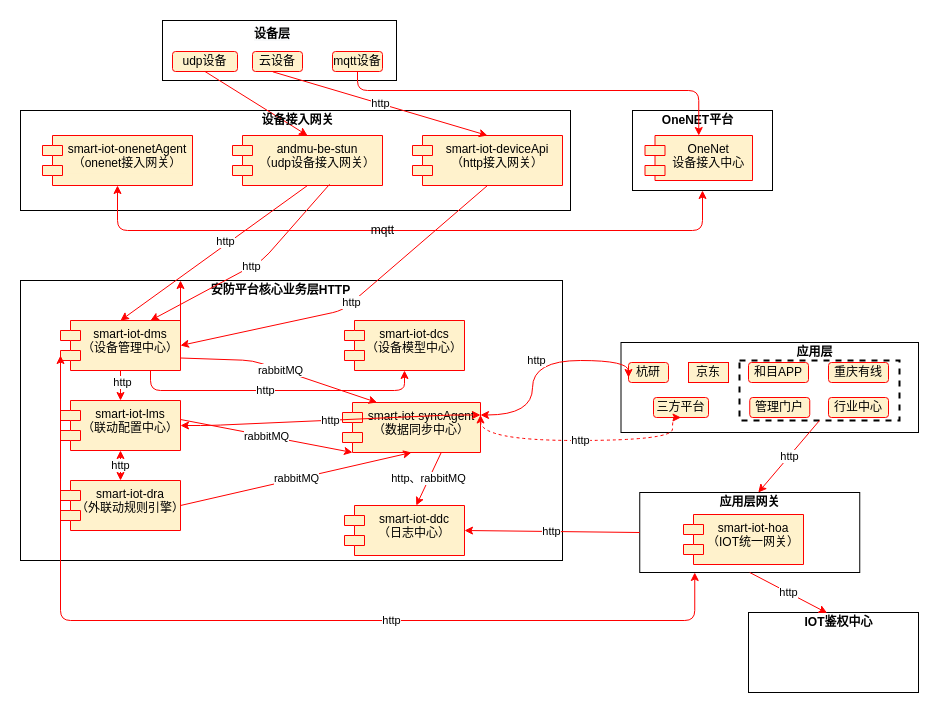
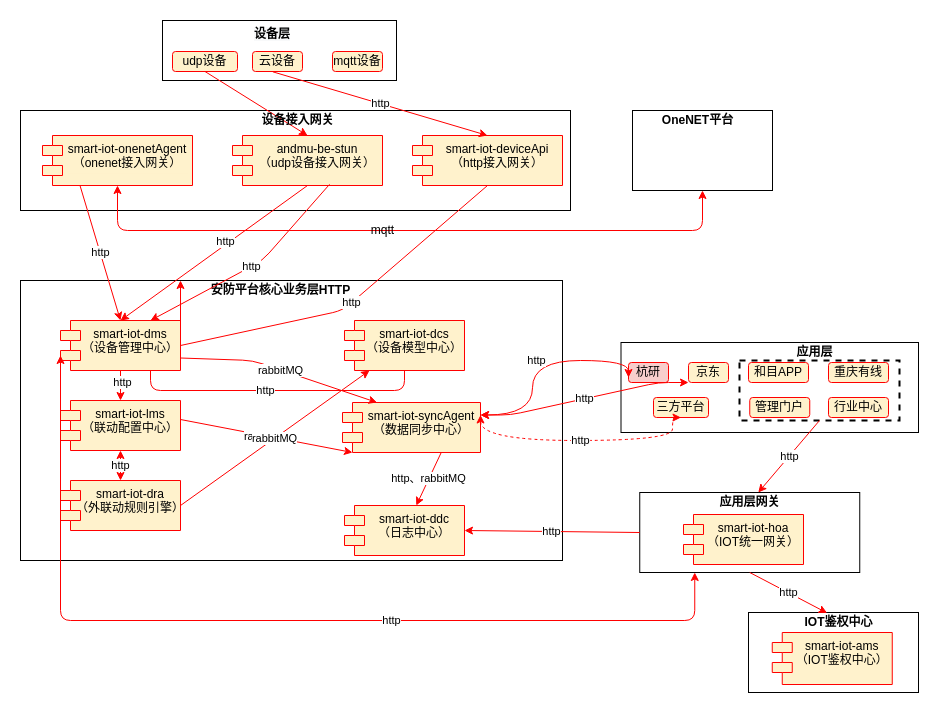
(538, 91) -> none
(699, 158) -> none
none -> (99, 250)
(189, 344) -> (186, 344)
(649, 373) -> (649, 373)
(709, 373) -> (709, 373)
(404, 385) -> (404, 384)
(323, 421) -> (589, 398)
(293, 480) -> (272, 440)
none -> (832, 659)
